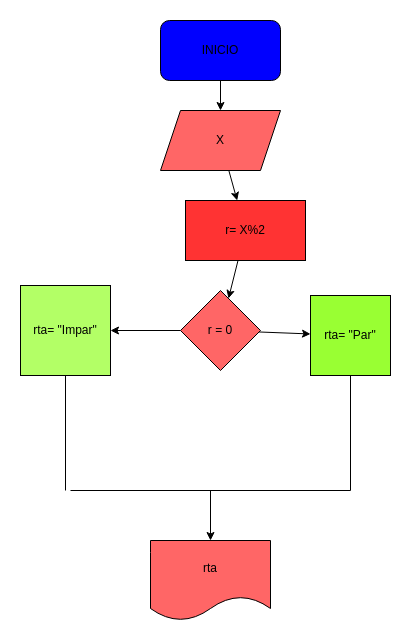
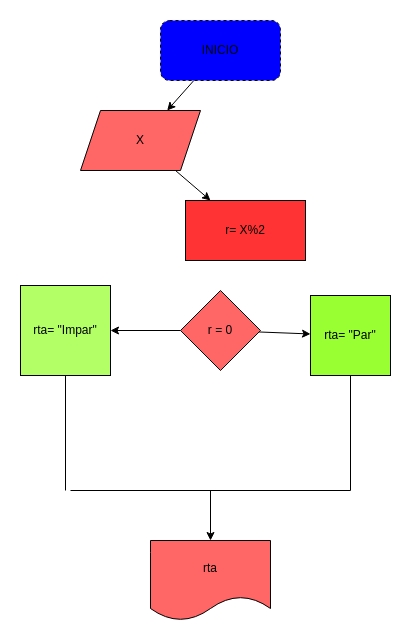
(221, 51) -> (221, 51)
(221, 141) -> (141, 141)
(234, 276) -> none
